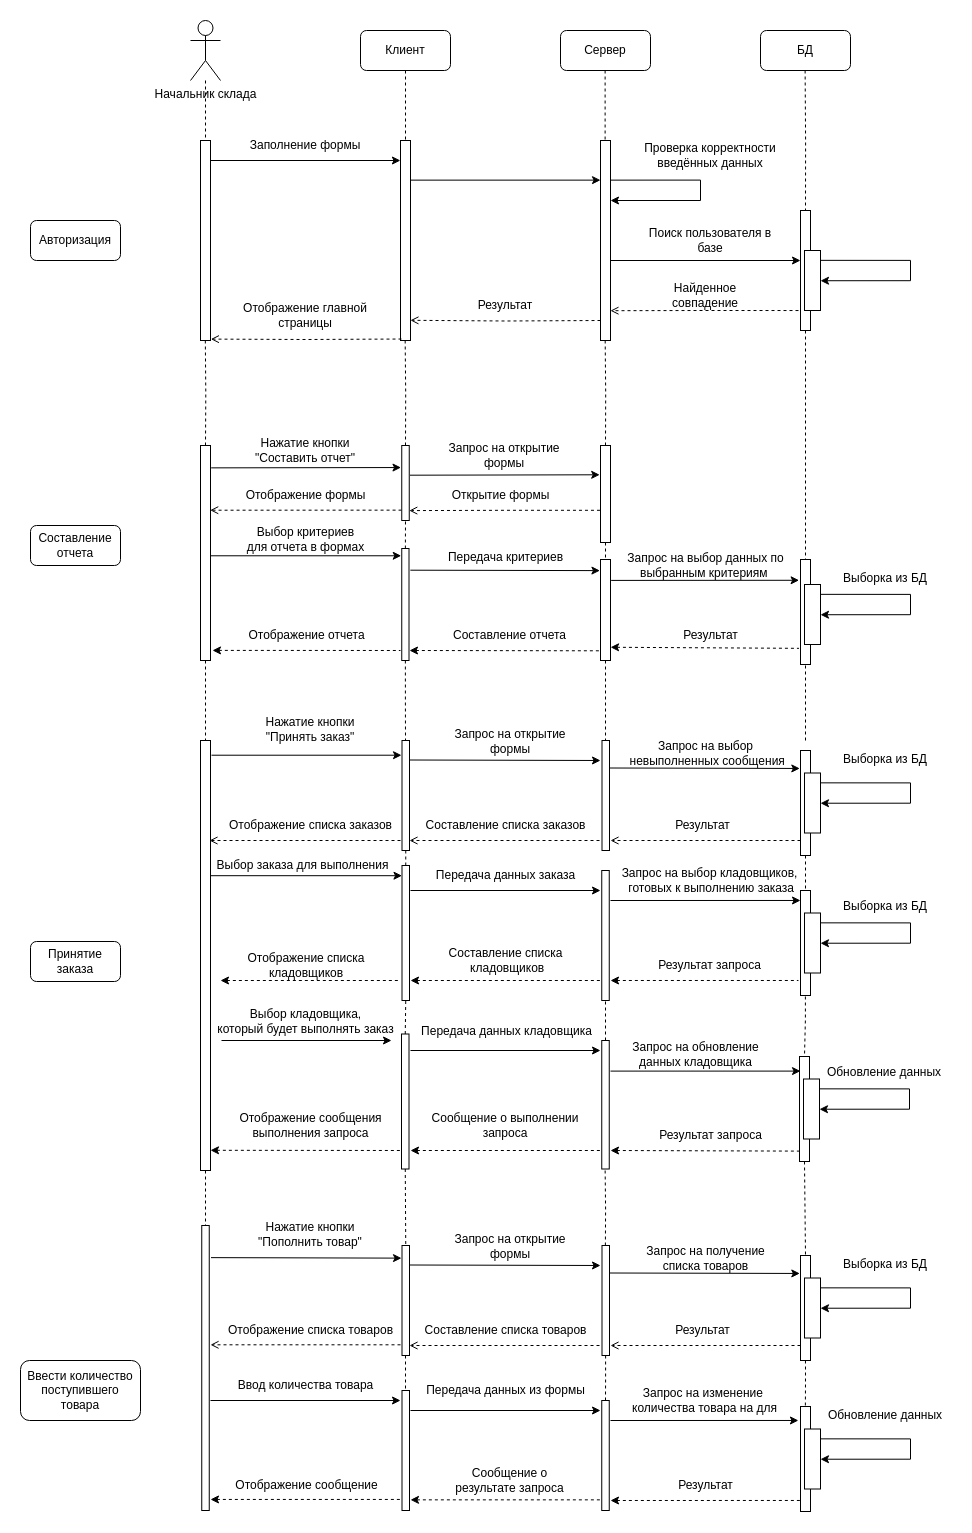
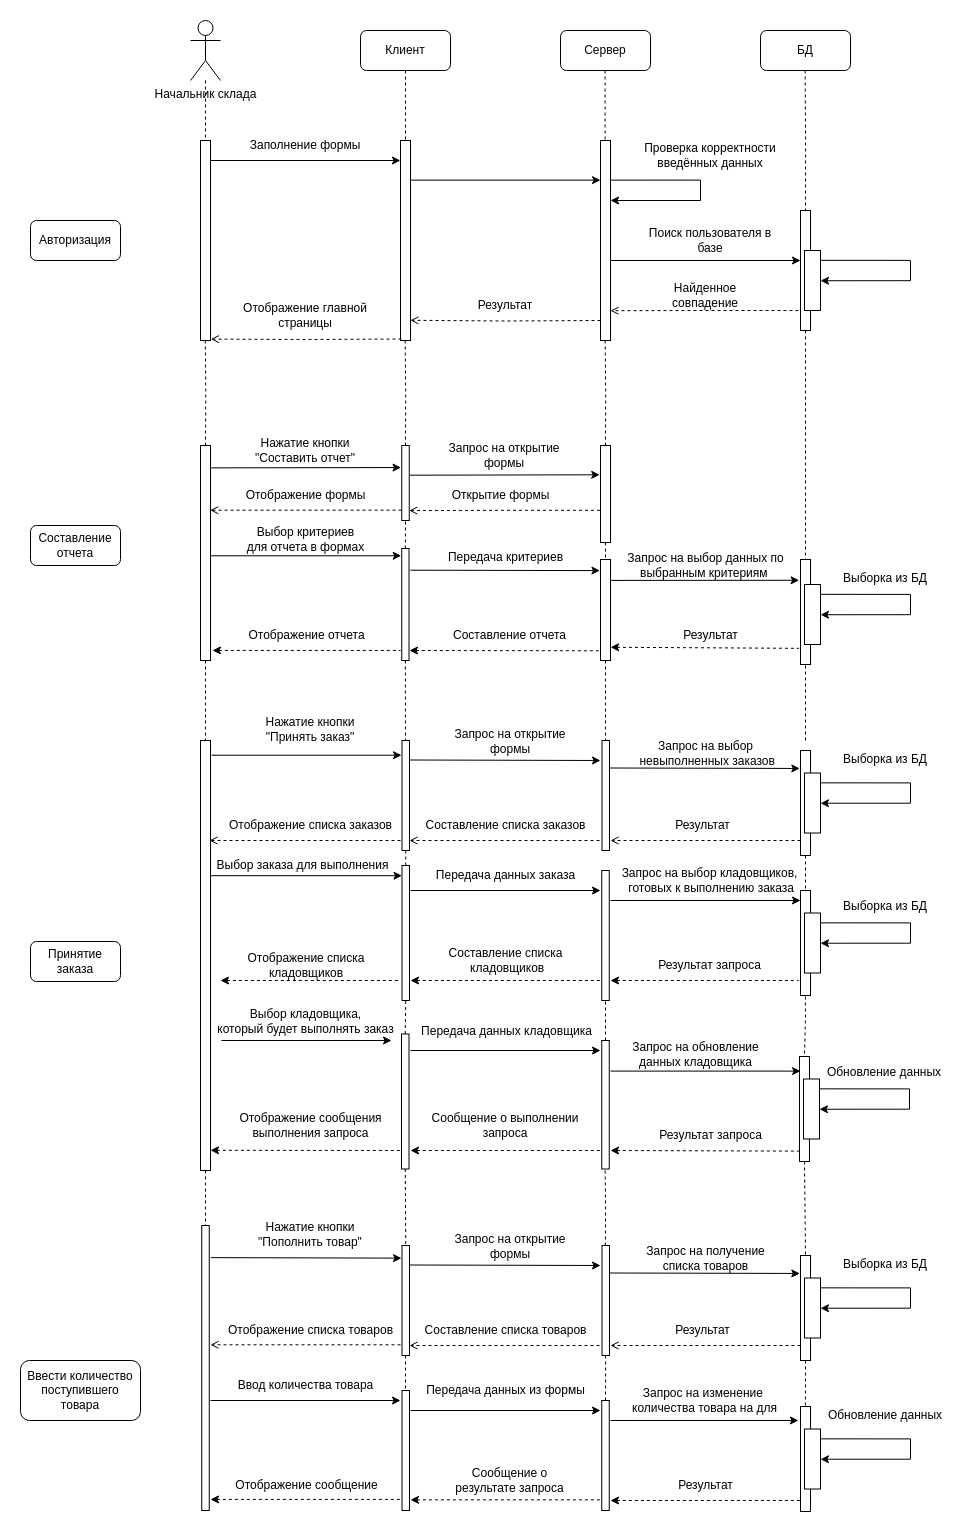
(706, 754) -> (706, 754)
